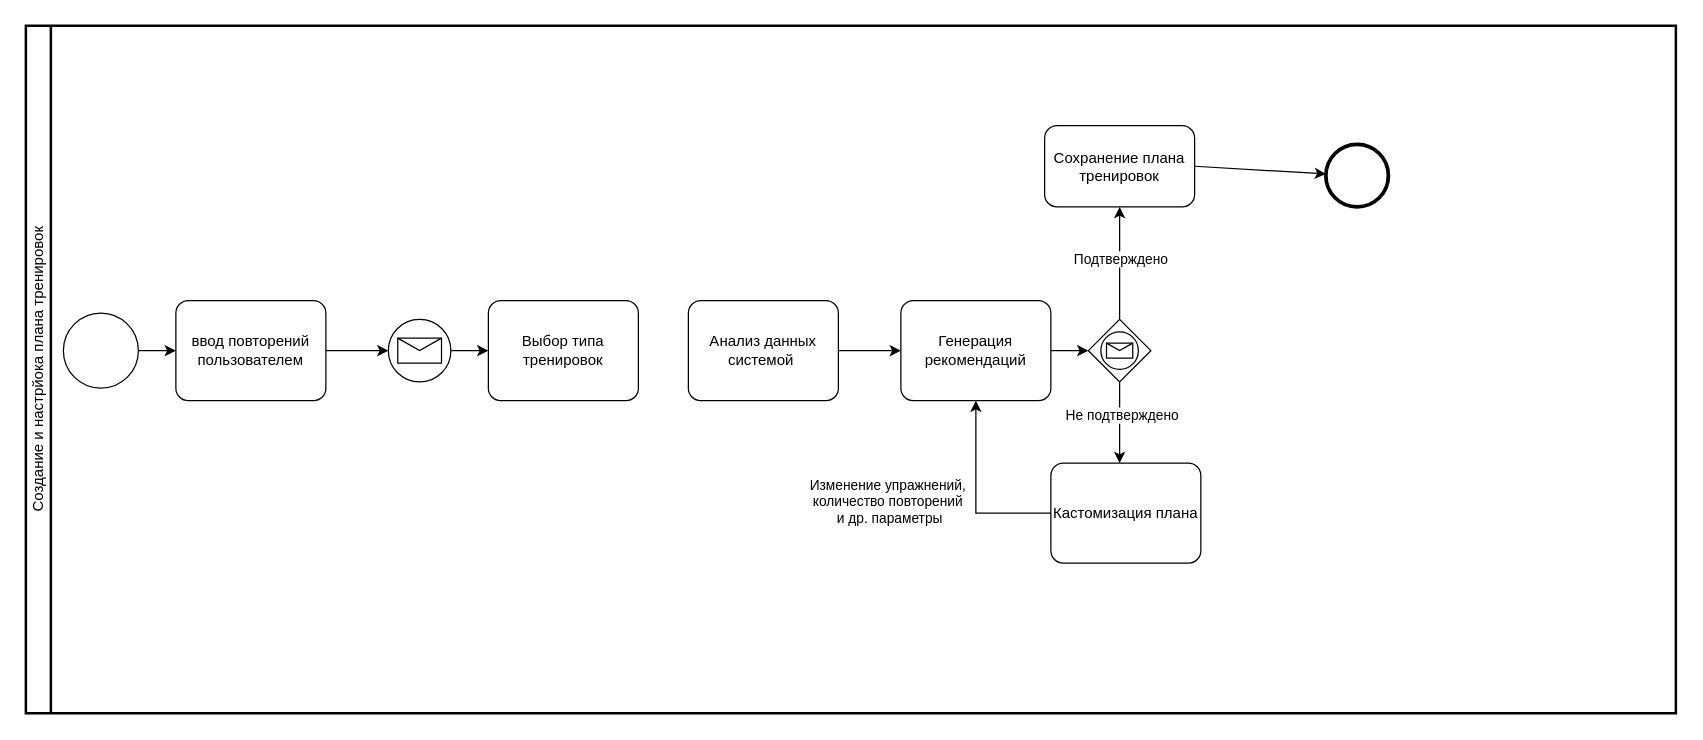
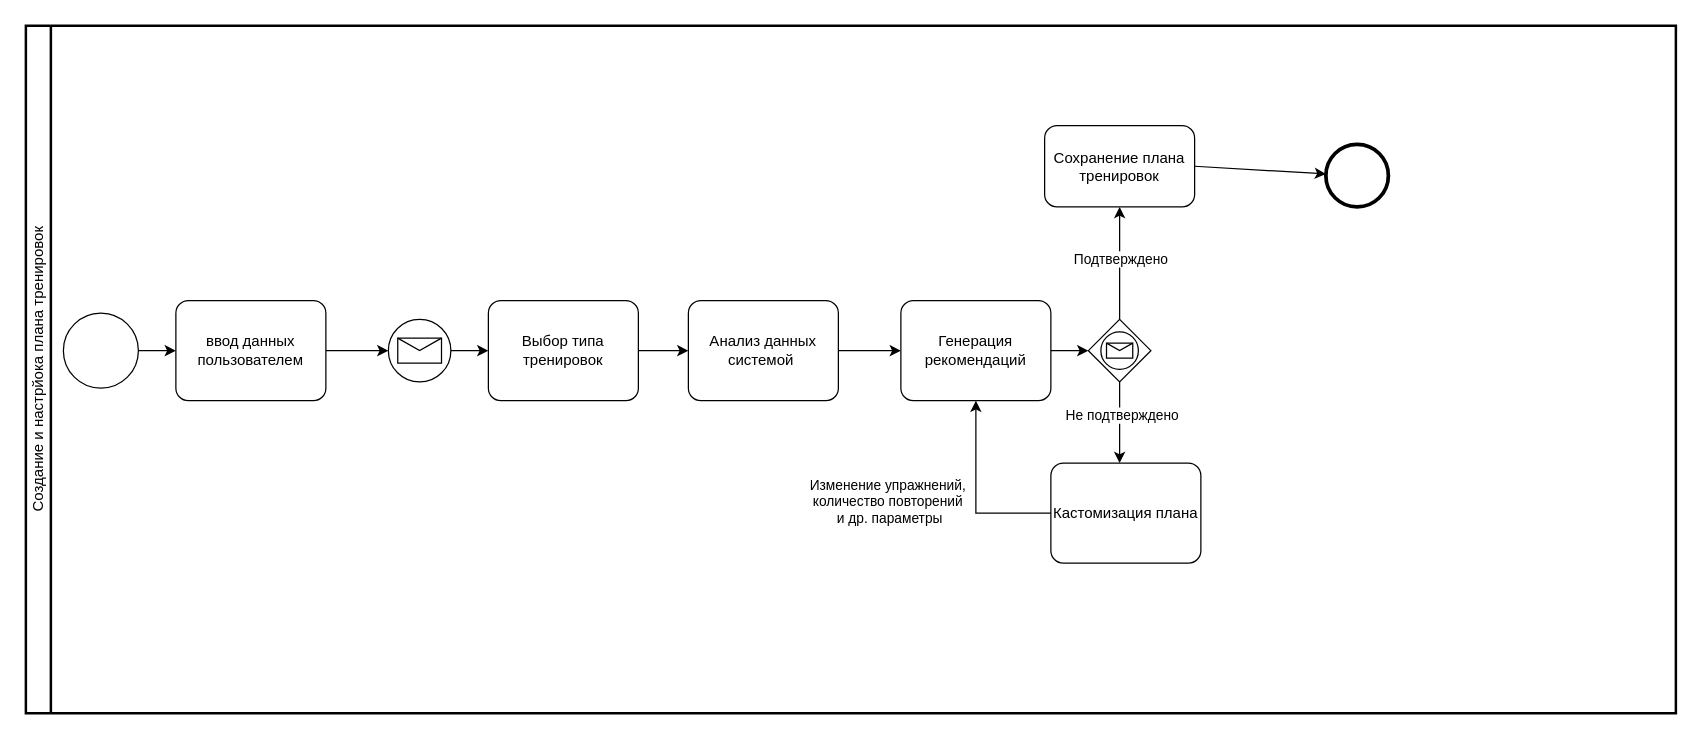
(251, 351) -> (251, 351)
none -> (659, 351)
